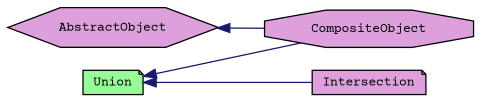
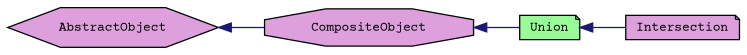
(229, 58) -> (503, 27)
